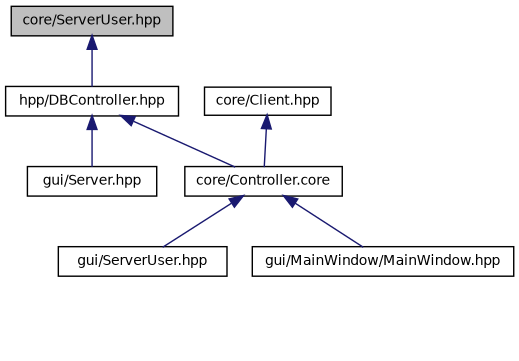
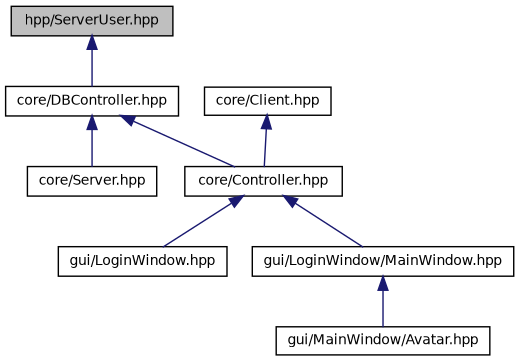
(92, 21) -> (92, 21)
(92, 101) -> (92, 101)
(92, 181) -> (92, 181)
(264, 181) -> (264, 181)
(143, 261) -> (143, 261)
(383, 261) -> (383, 261)
none -> (383, 341)
